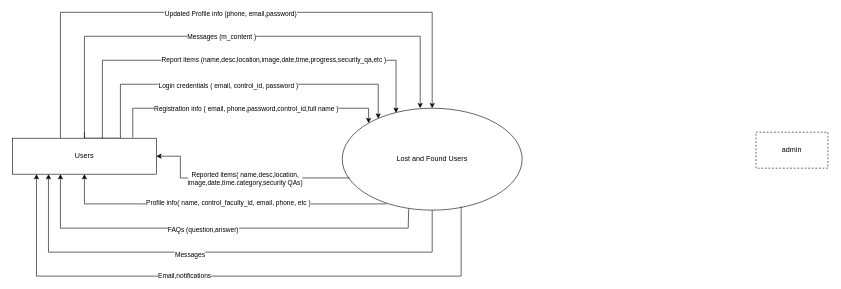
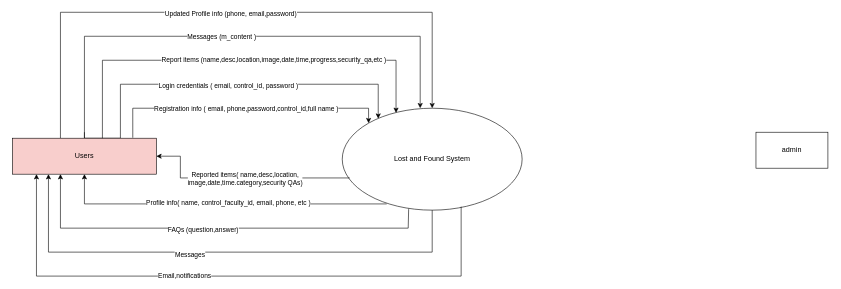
(792, 150) -> (792, 150)
(84, 156) -> (84, 156)
(432, 159) -> (432, 159)
